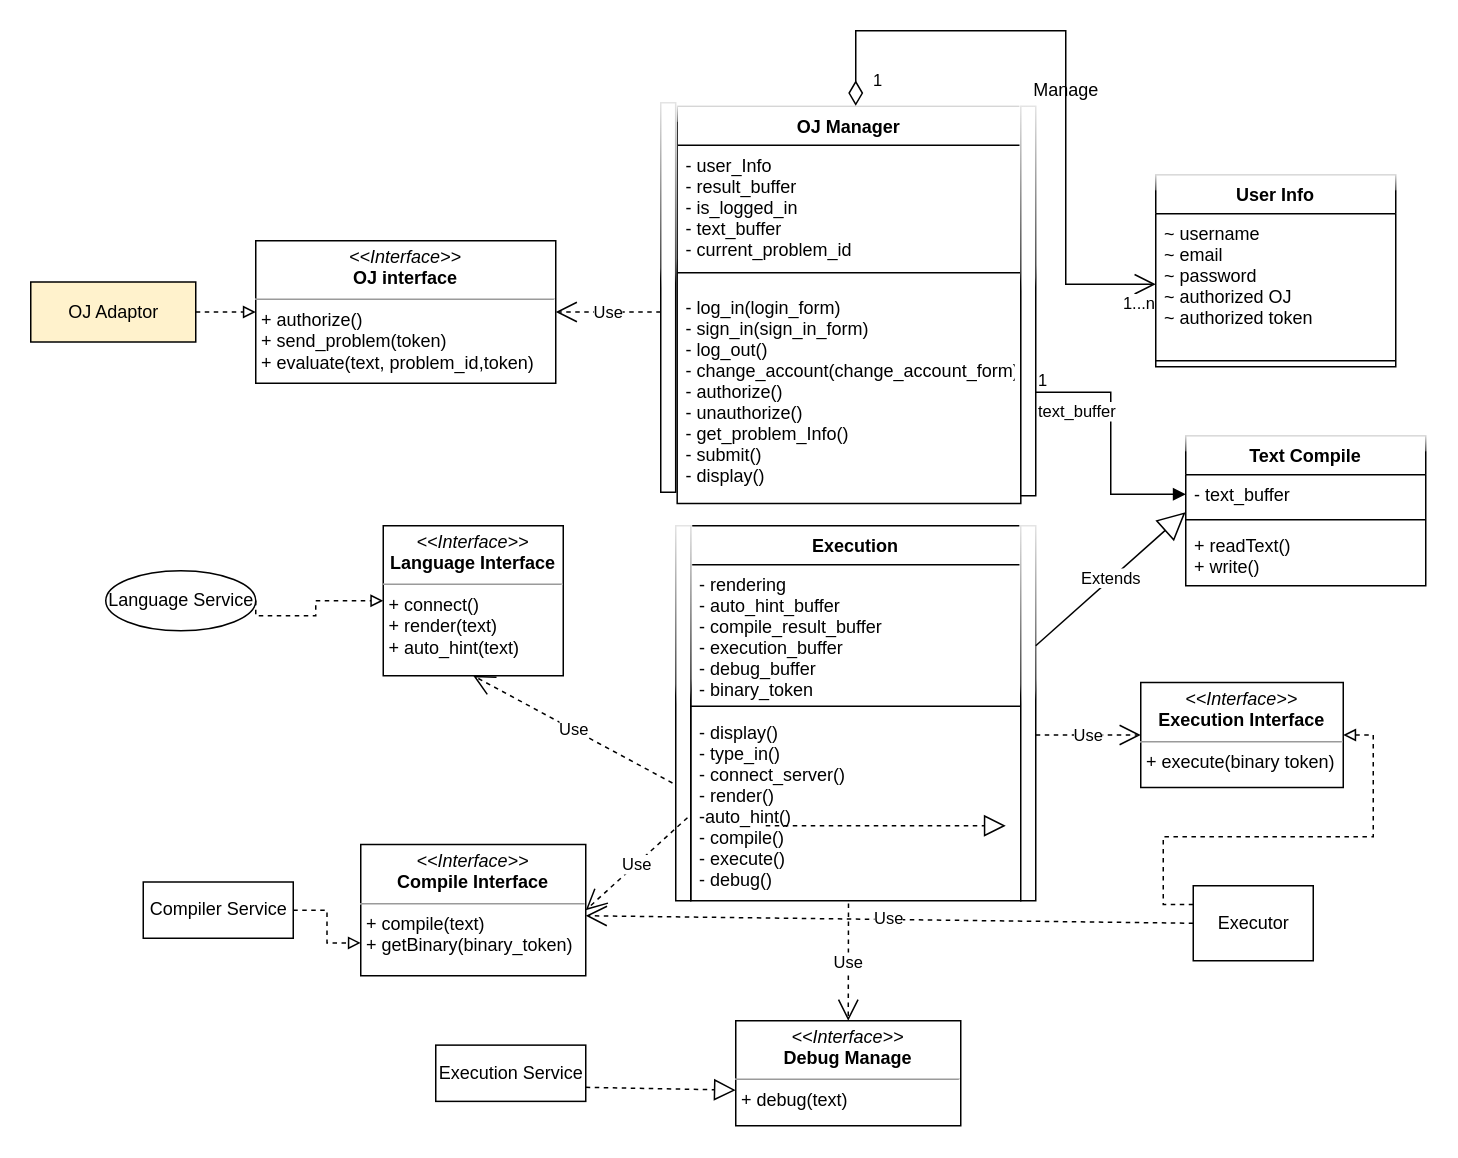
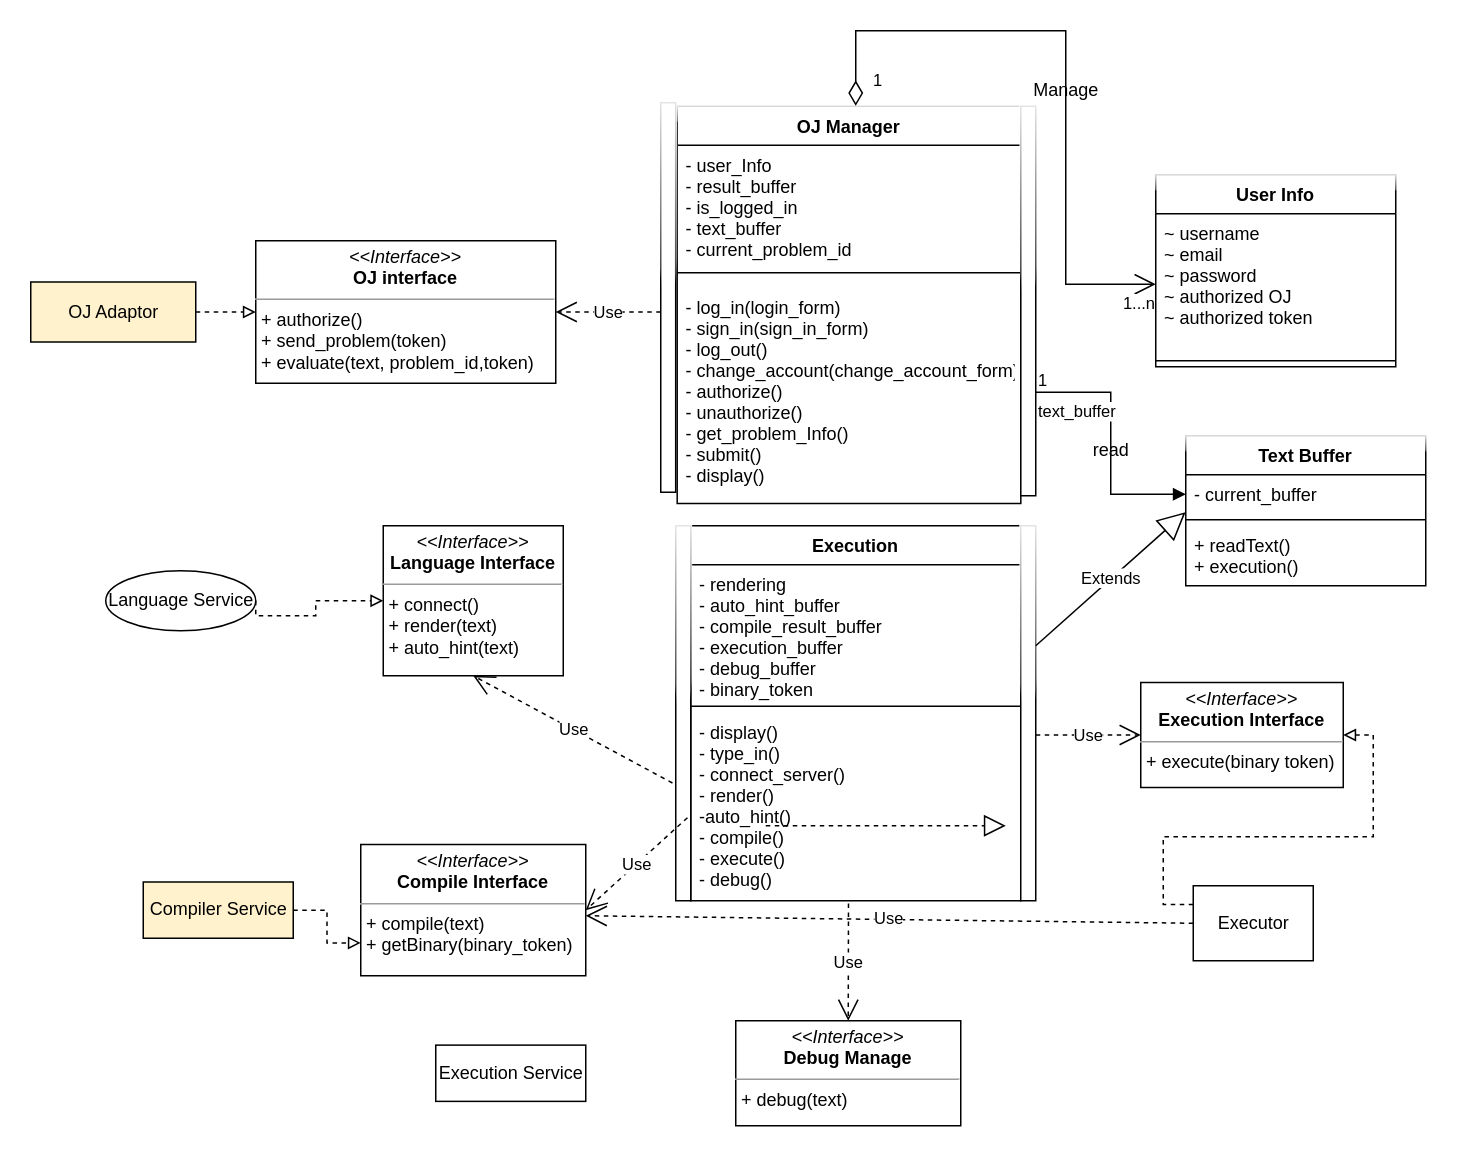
none -> (1111, 451)
(1305, 456) -> (1305, 456)
(1257, 495) -> (1272, 495)
(1252, 546) -> (1252, 546)
(218, 910) -> (218, 910)
(650, 1089) -> none
